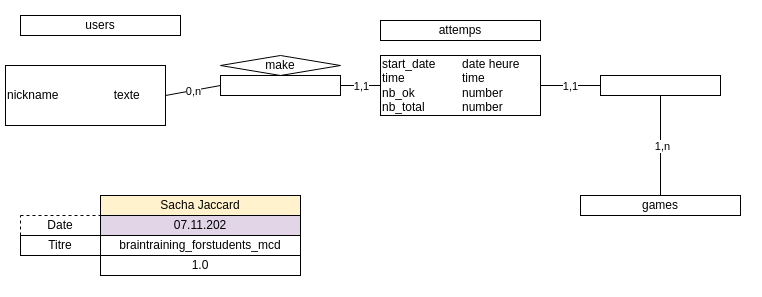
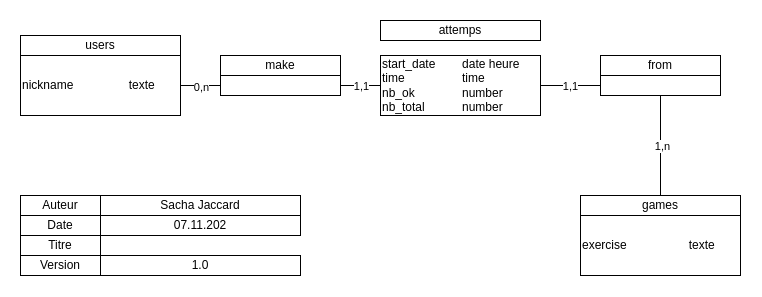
(101, 26) -> (101, 46)
(281, 66) -> (281, 66)
none -> (661, 66)
(86, 96) -> (101, 86)
none -> (61, 206)
(201, 206) -> (201, 206)
(61, 226) -> (61, 226)
(201, 226) -> (201, 226)
(201, 246) -> none
none -> (661, 246)
none -> (61, 266)
